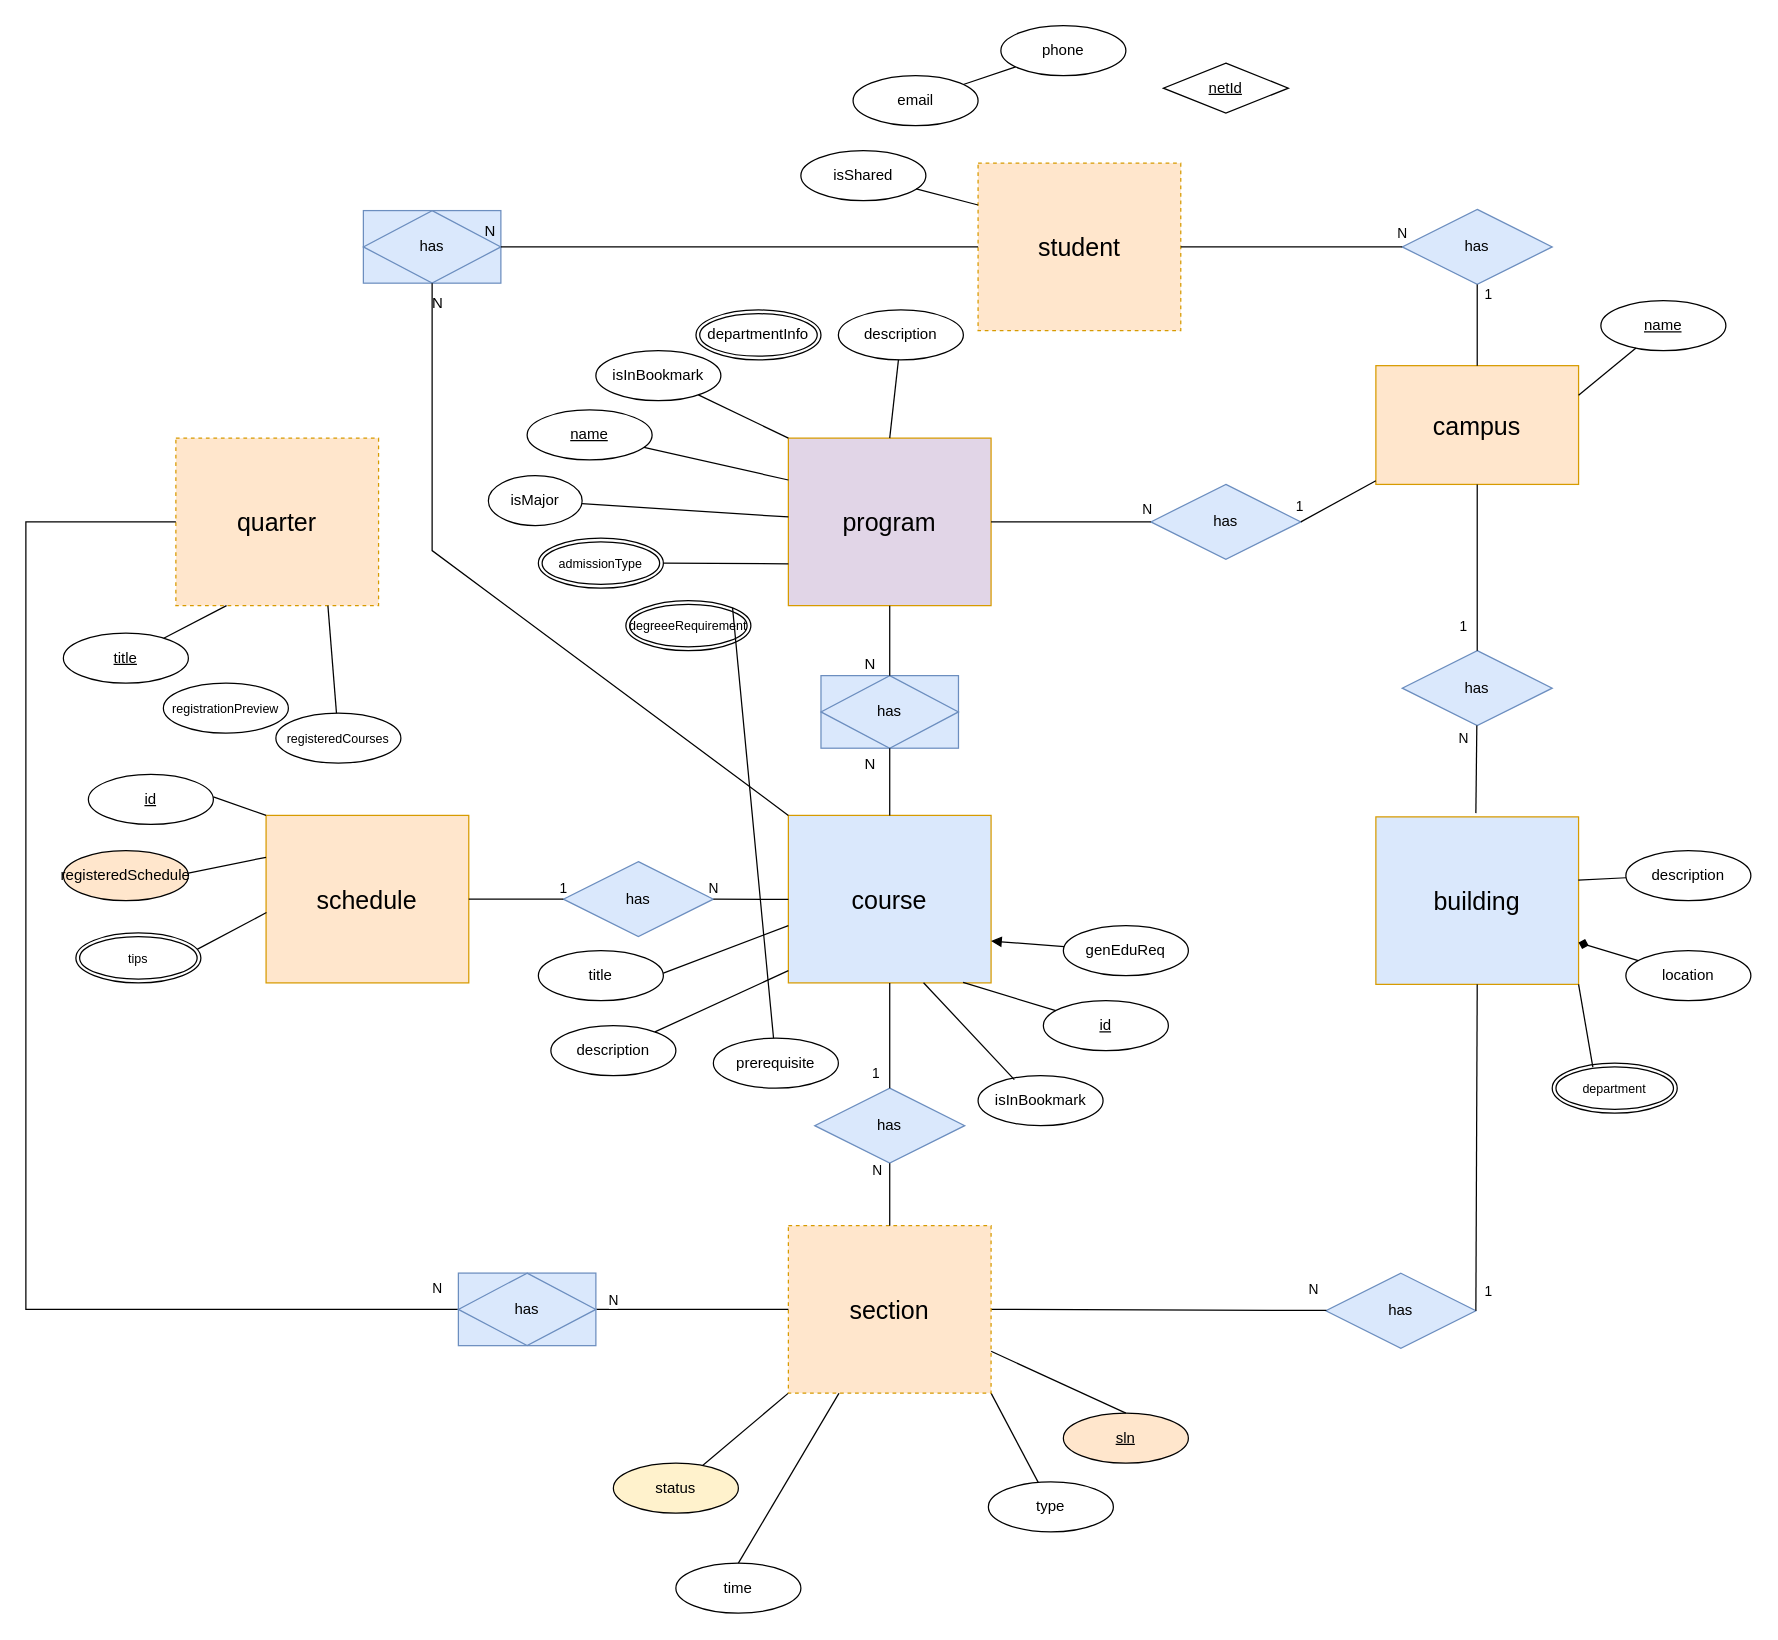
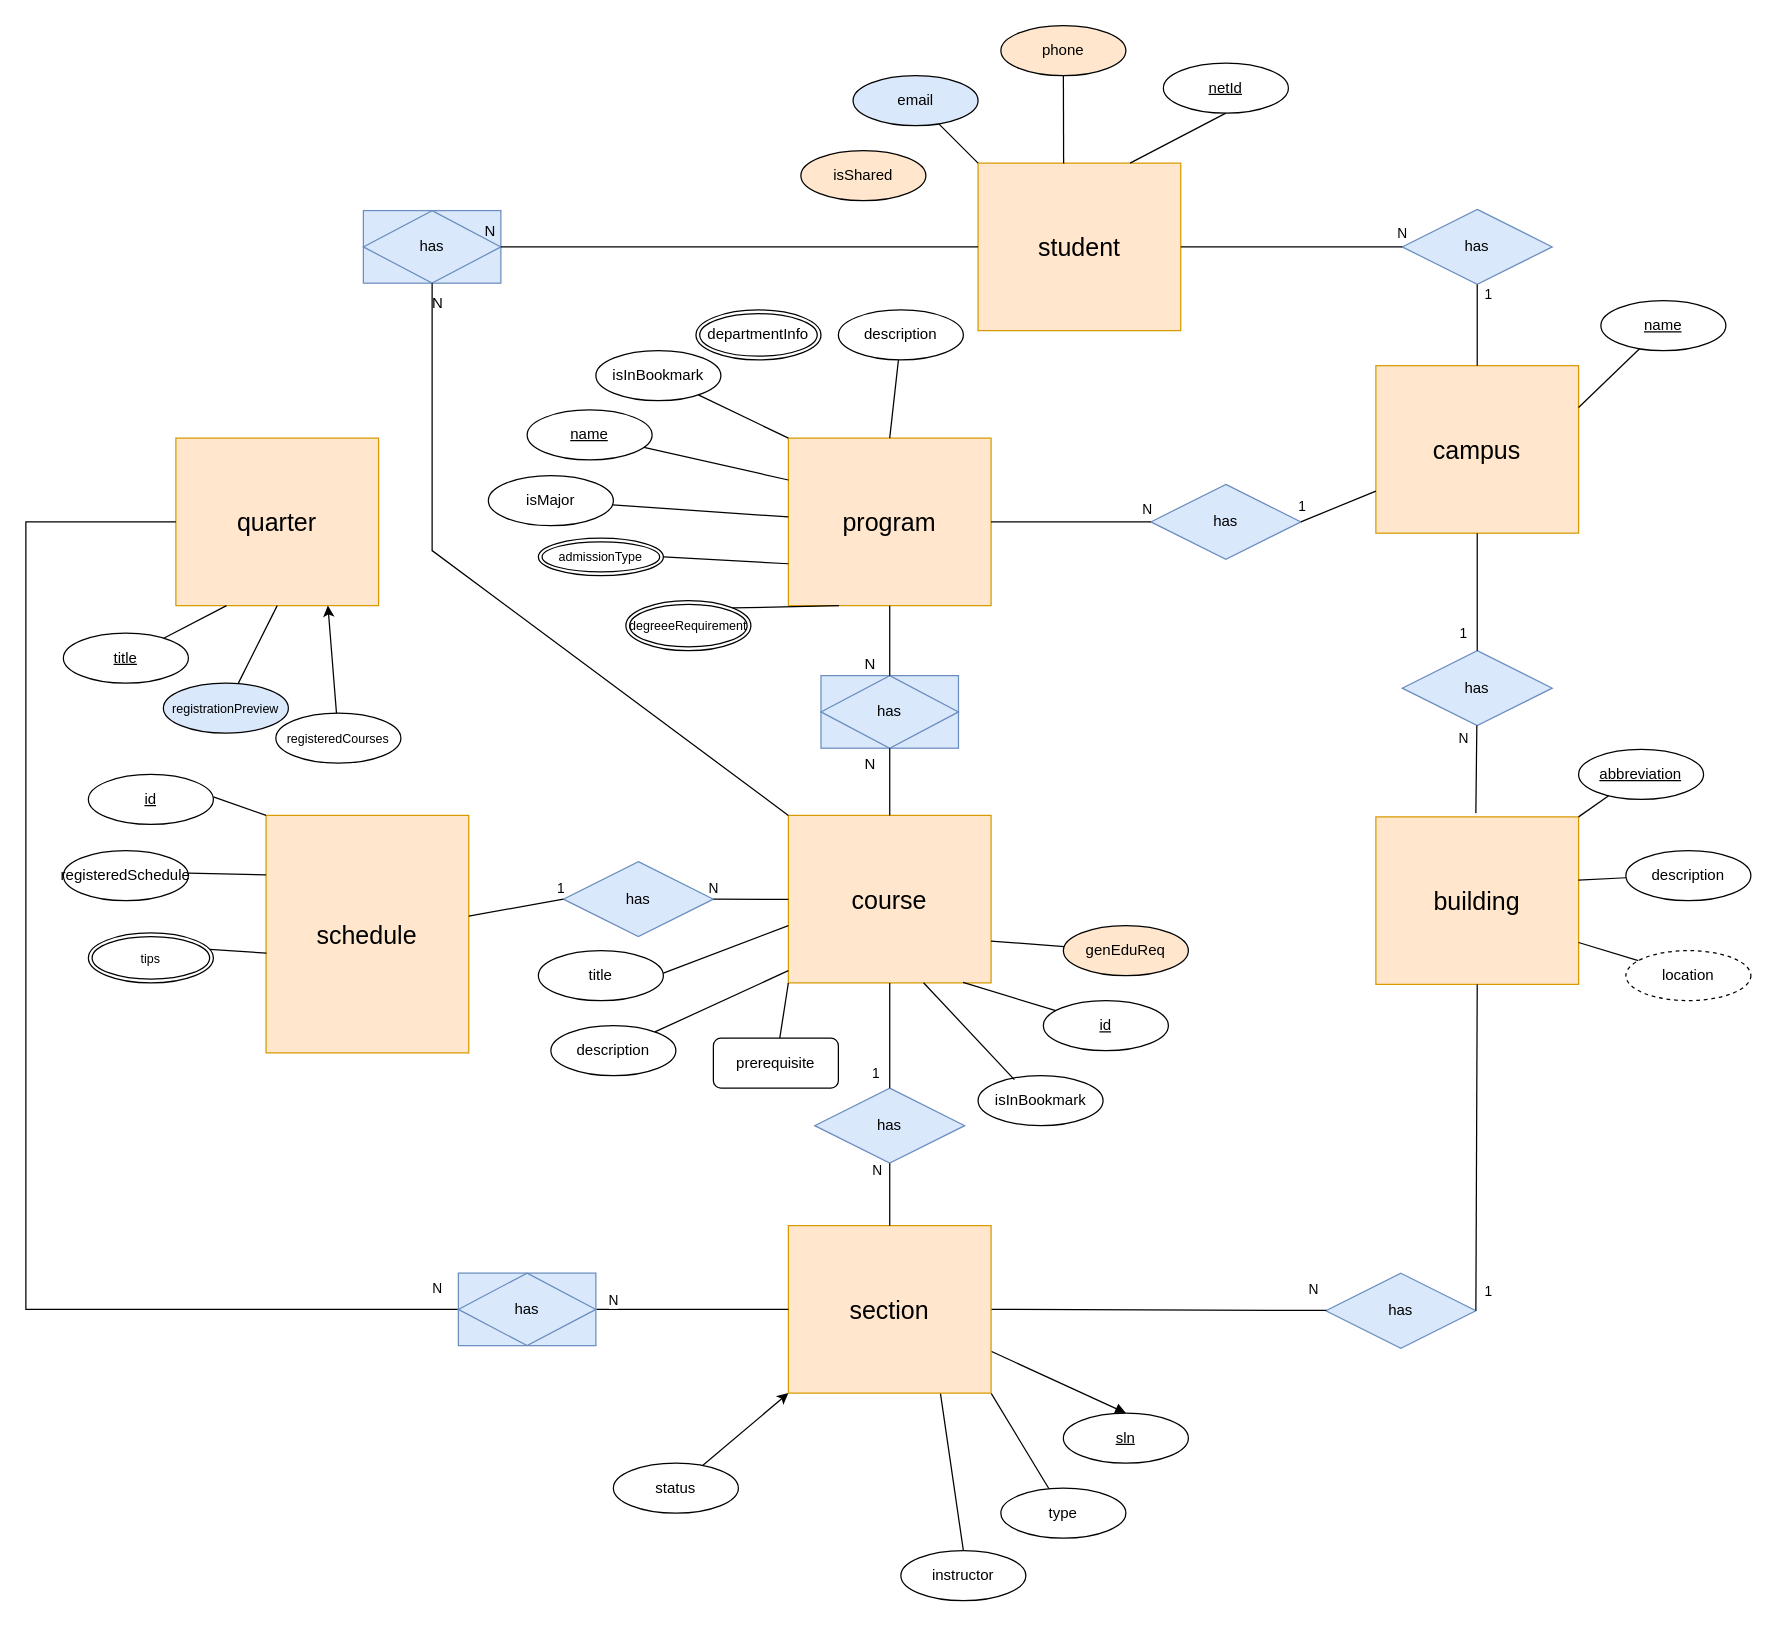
(1063, 51) -> (1063, 51)
(989, 76) -> (958, 143)
(1226, 88) -> (1226, 88)
(915, 101) -> (915, 101)
none -> (1063, 119)
none -> (1178, 138)
(863, 176) -> (863, 176)
(946, 197) -> none
(1079, 247) -> (1079, 247)
(1477, 425) -> (1477, 449)
(535, 501) -> (551, 501)
(277, 522) -> (277, 522)
(889, 522) -> (889, 522)
(601, 563) -> (601, 557)
(328, 612) -> (328, 616)
none -> (257, 645)
(226, 708) -> (226, 708)
none -> (1641, 774)
none -> (1593, 806)
(753, 823) -> (786, 607)
(126, 876) -> (126, 876)
(367, 899) -> (367, 934)
(889, 899) -> (889, 899)
(1477, 901) -> (1477, 901)
(1002, 942) -> (997, 941)
(1589, 946) -> (1584, 944)
(1126, 951) -> (1126, 951)
(138, 958) -> (151, 958)
(1688, 976) -> (1688, 976)
none -> (784, 1011)
(1586, 1026) -> none
(776, 1063) -> (776, 1063)
(1614, 1088) -> none
(889, 1309) -> (889, 1309)
(784, 1397) -> (781, 1400)
(1118, 1410) -> (1115, 1408)
(1126, 1438) -> (1126, 1438)
none -> (952, 1472)
(788, 1479) -> none
(676, 1488) -> (676, 1488)
(1051, 1507) -> (1063, 1513)
none -> (963, 1576)
(738, 1588) -> none
